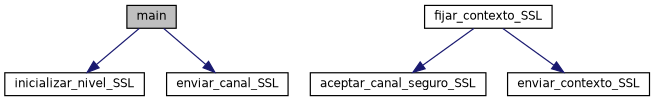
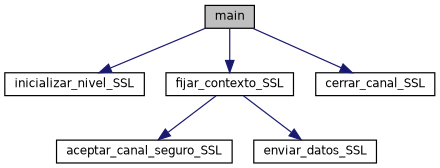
none -> (230, 44)
(227, 84) -> (375, 84)
(579, 84) -> (315, 152)
